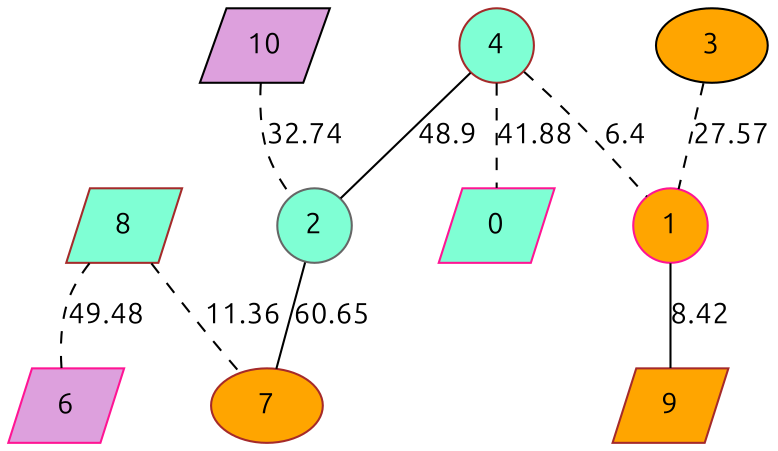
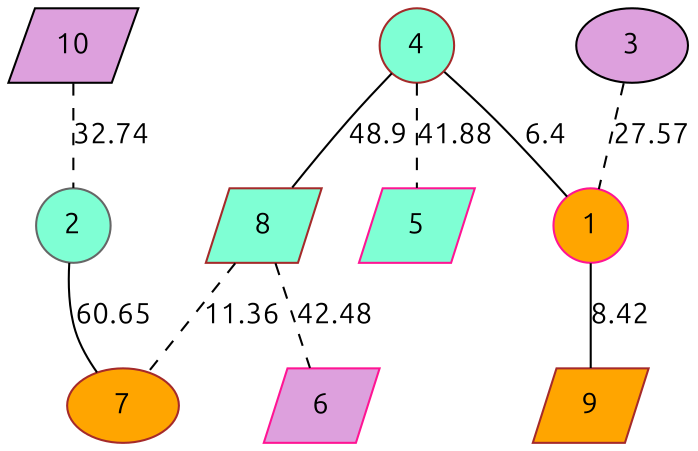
(712, 46) -> (632, 46)
(587, 132) -> (508, 132)
(406, 136) -> (341, 129)
(497, 226) -> (417, 226)
(107, 316) -> (335, 316)
